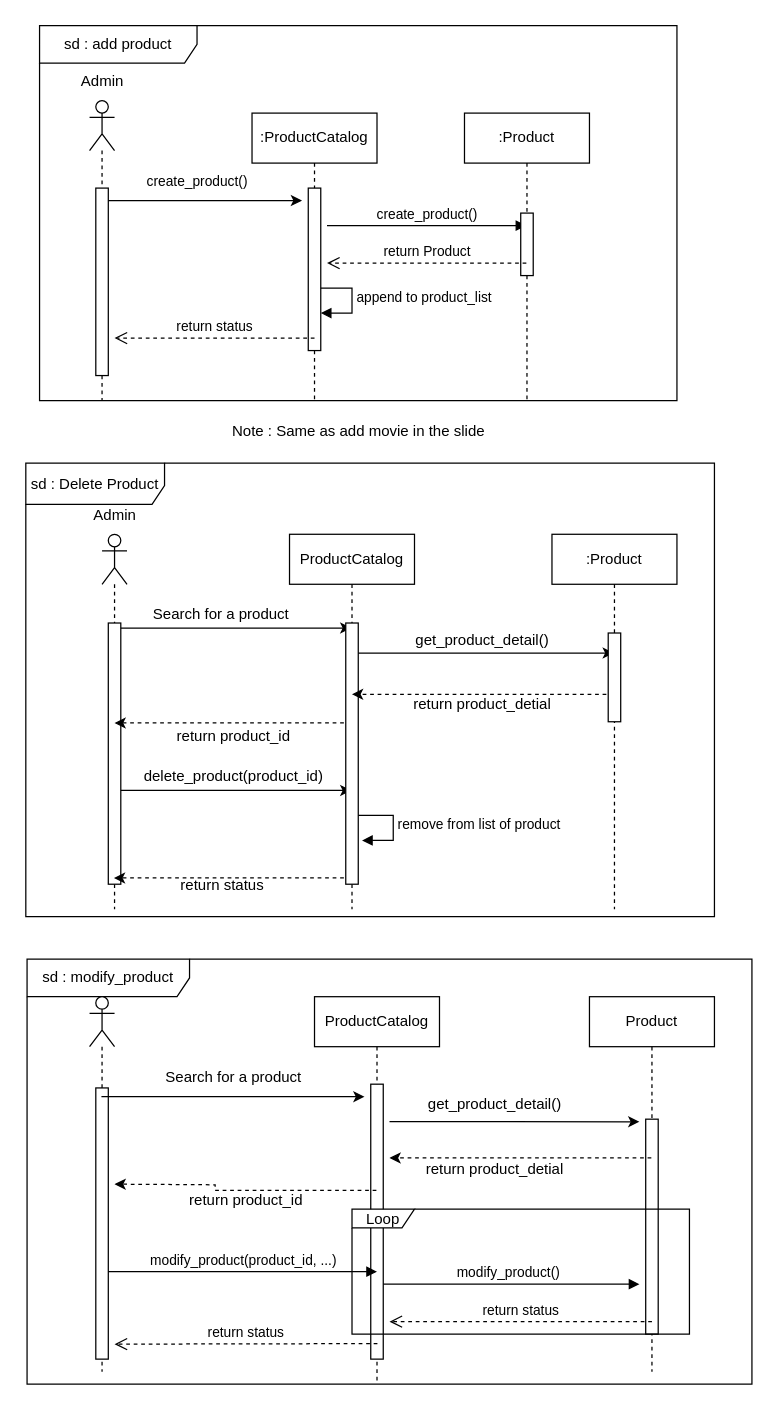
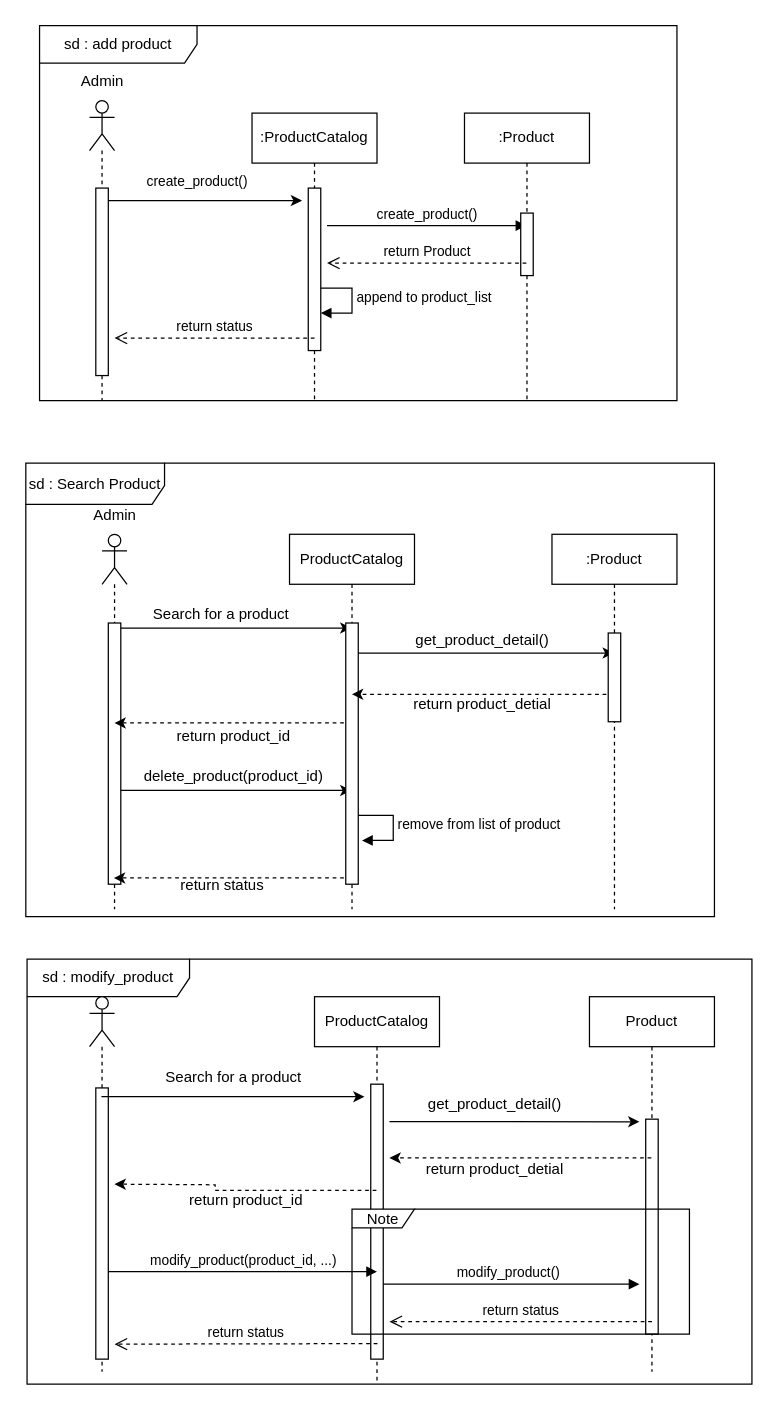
(358, 432) -> none
(95, 484) -> (95, 484)
(383, 1219) -> (383, 1219)
